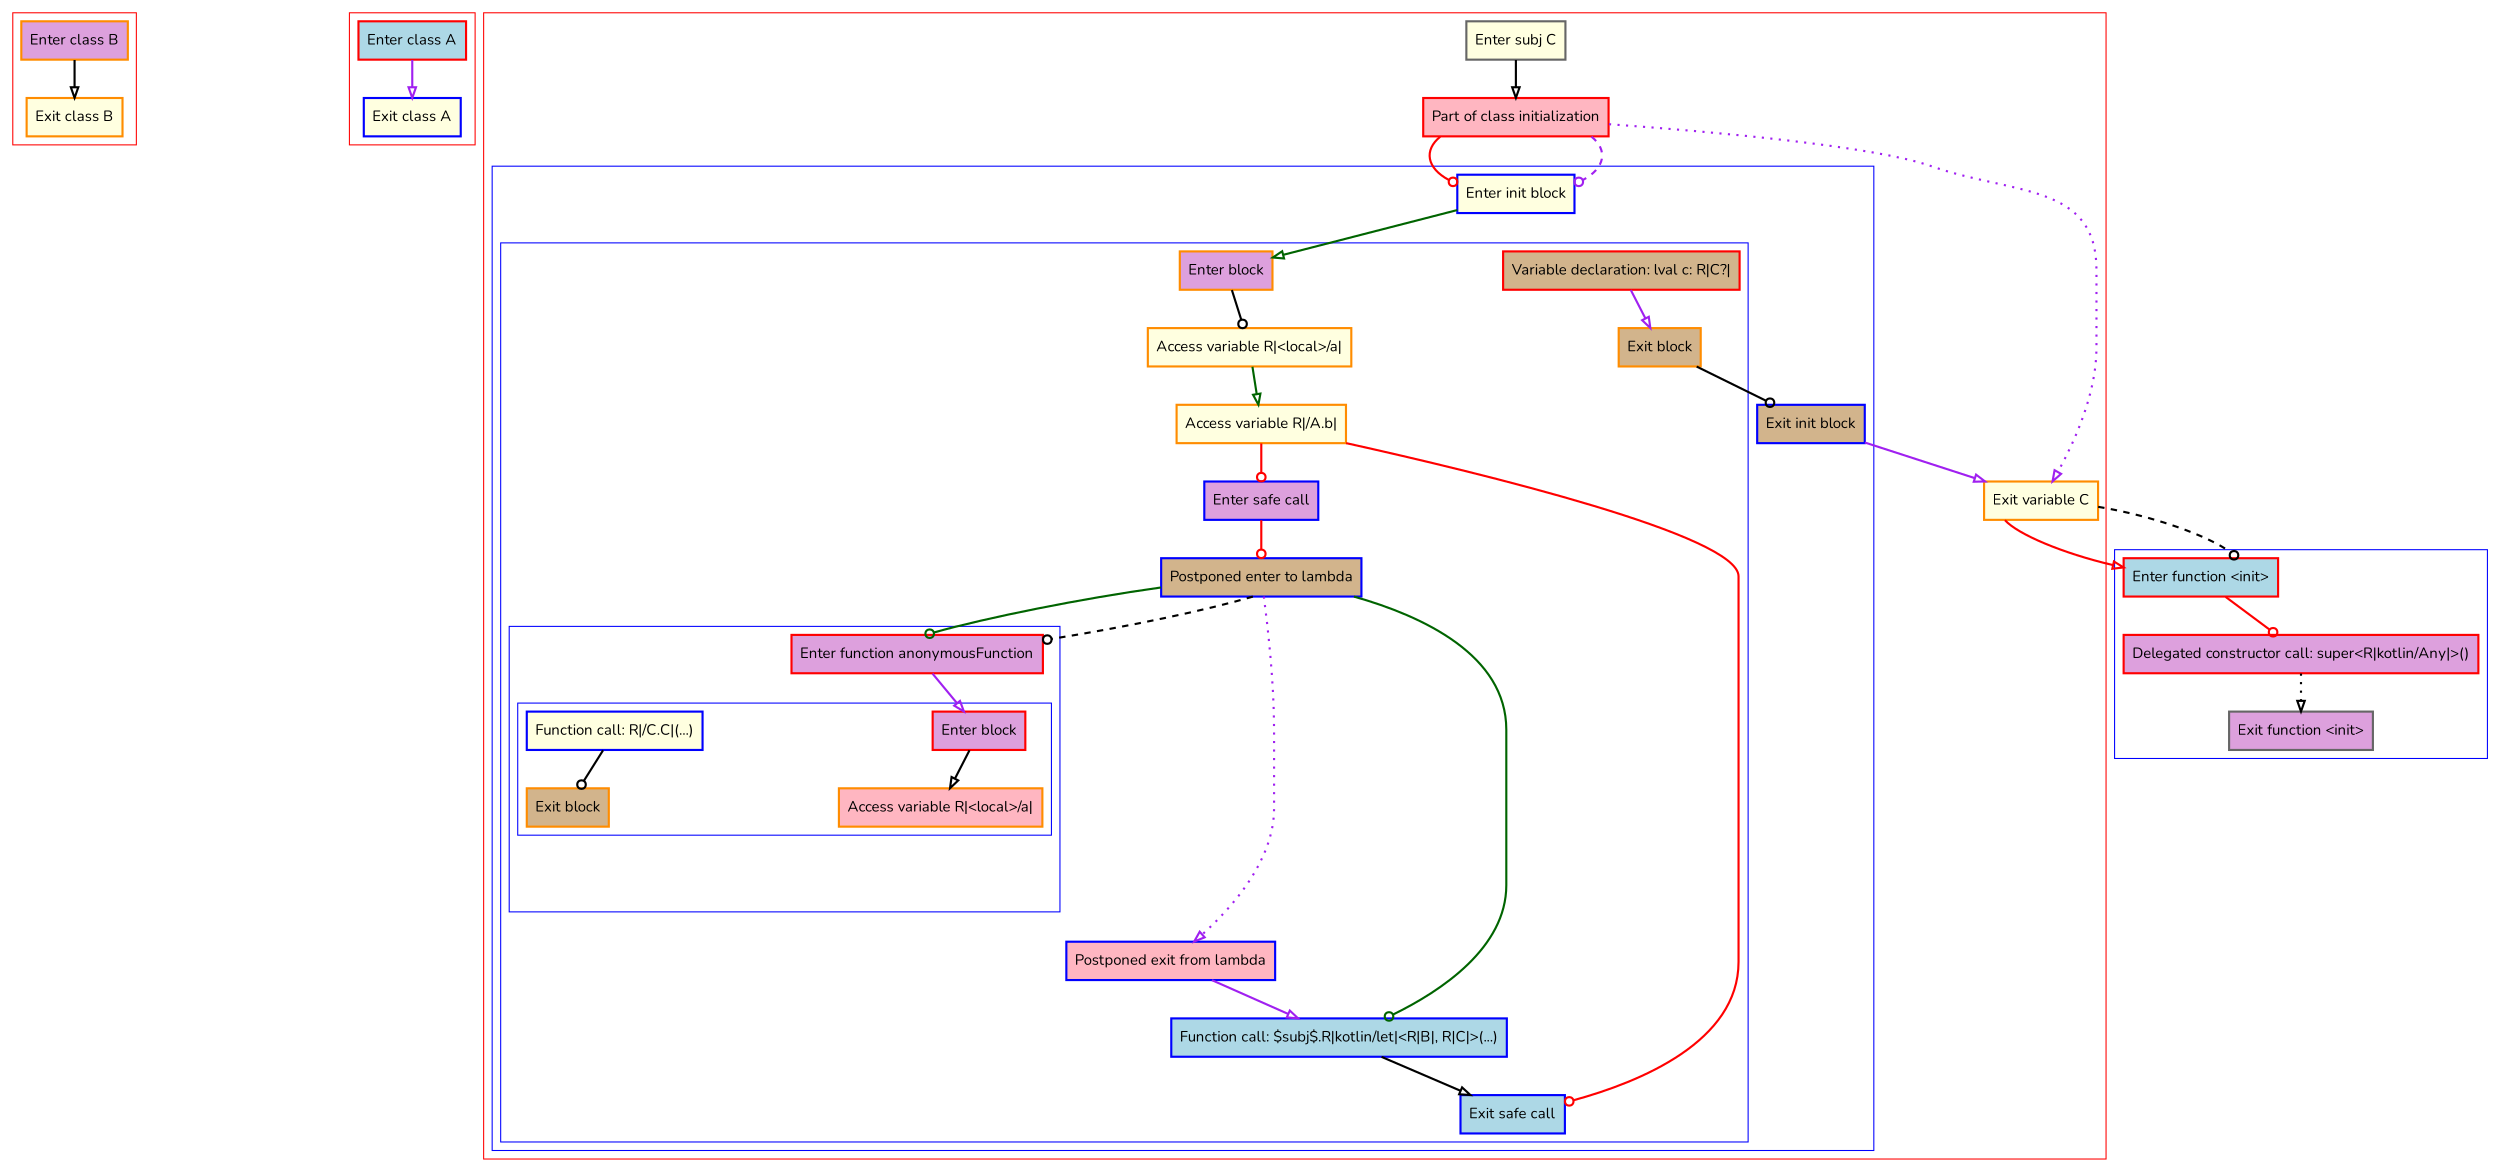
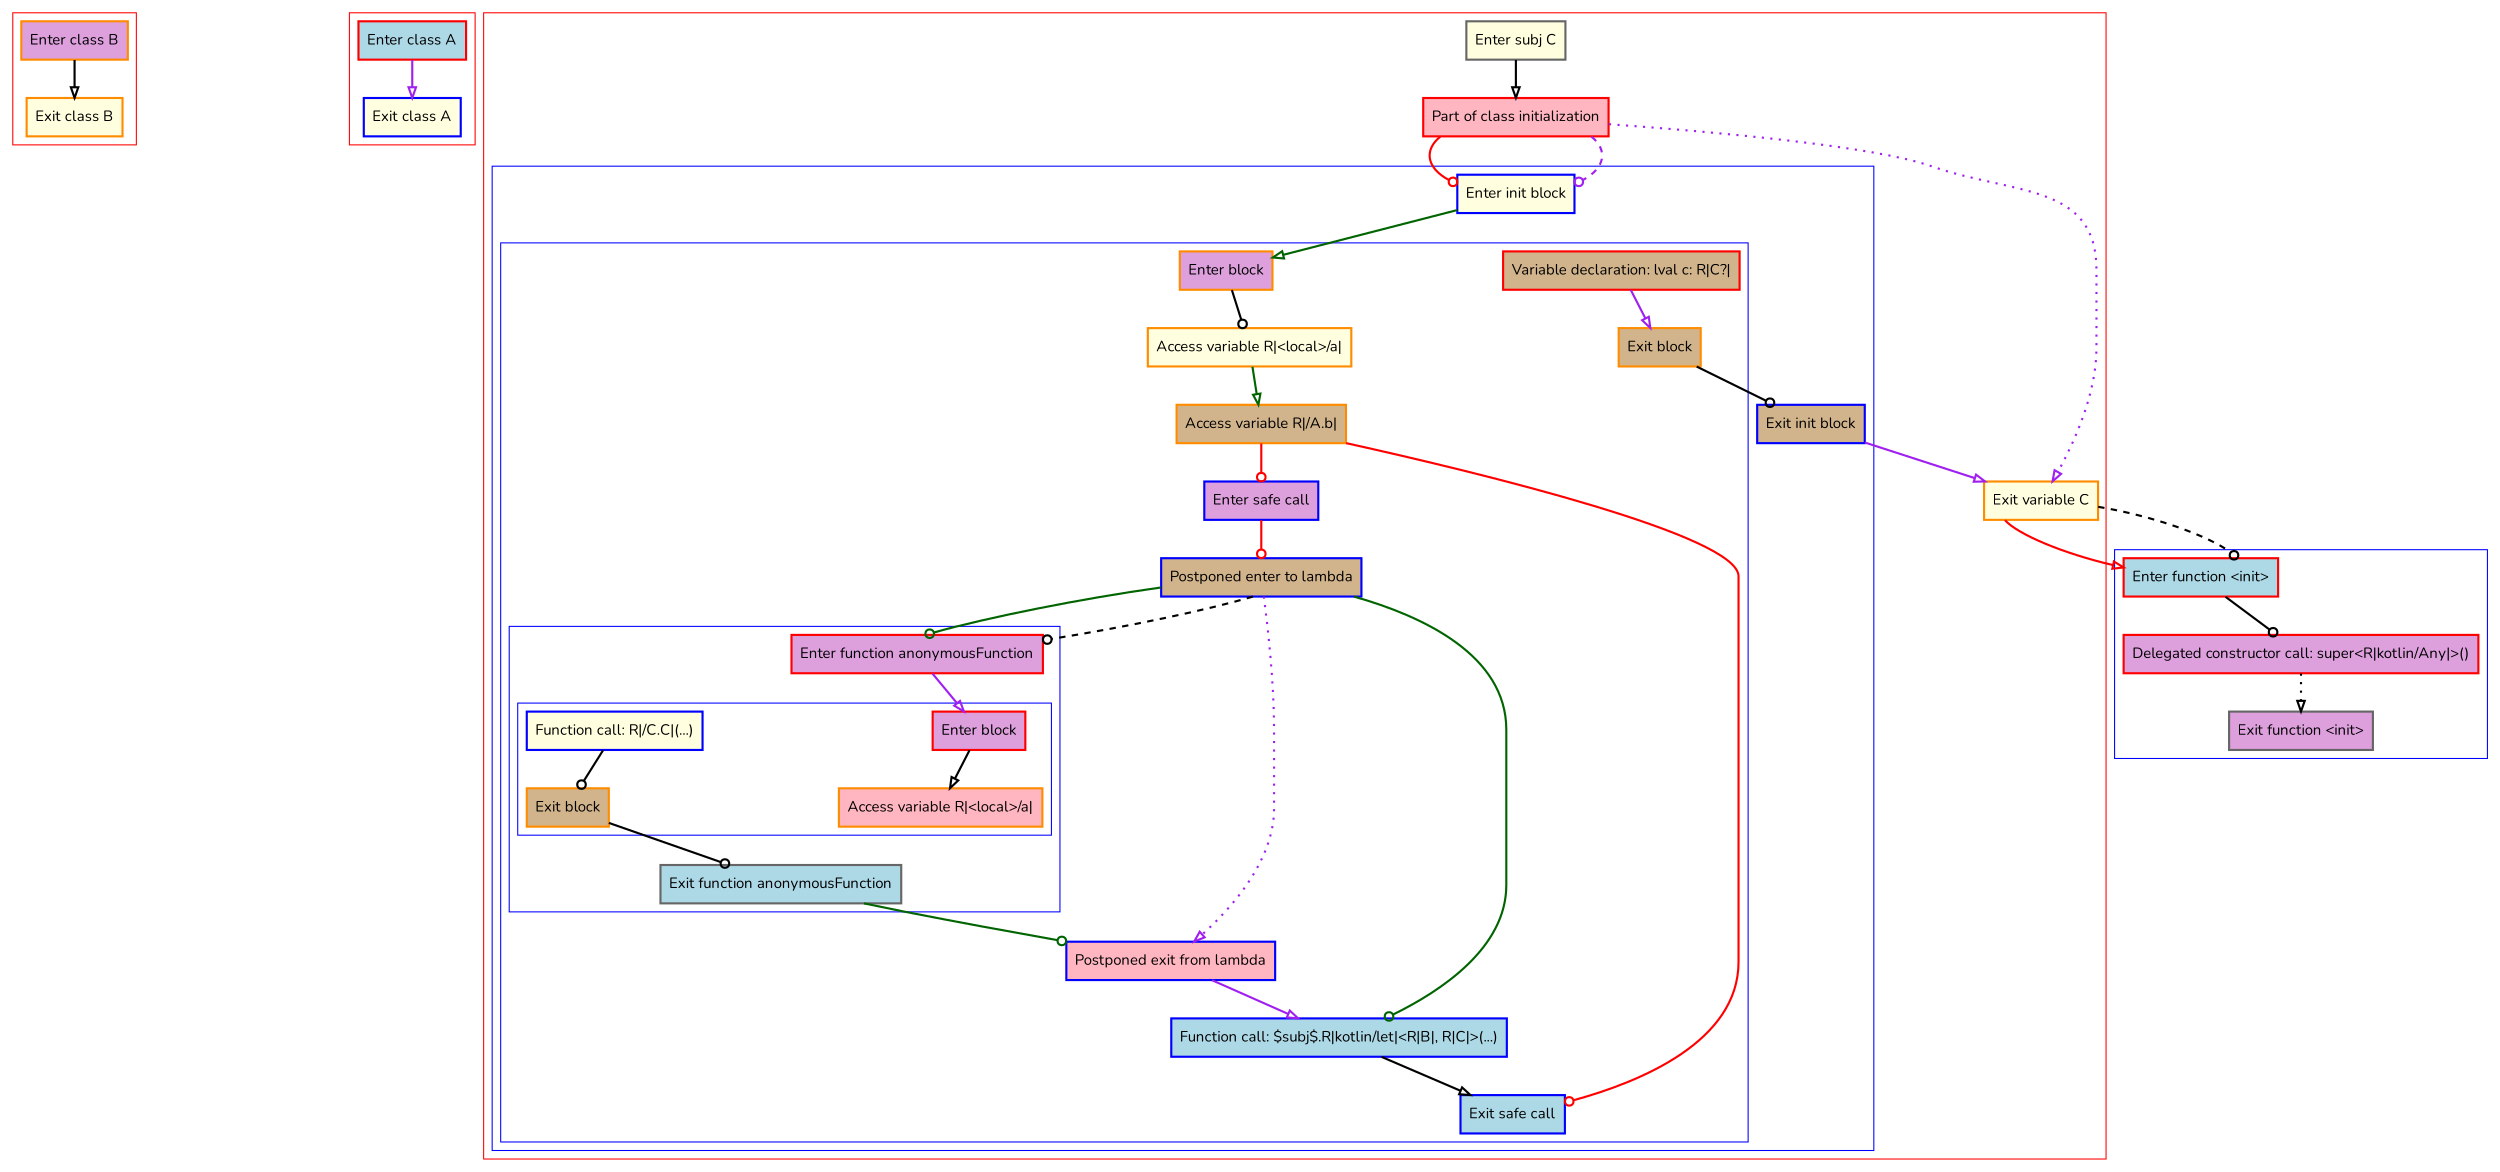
(1261, 424) -> (1261, 424)
(2247, 613) -> (2247, 613)
none -> (781, 884)
